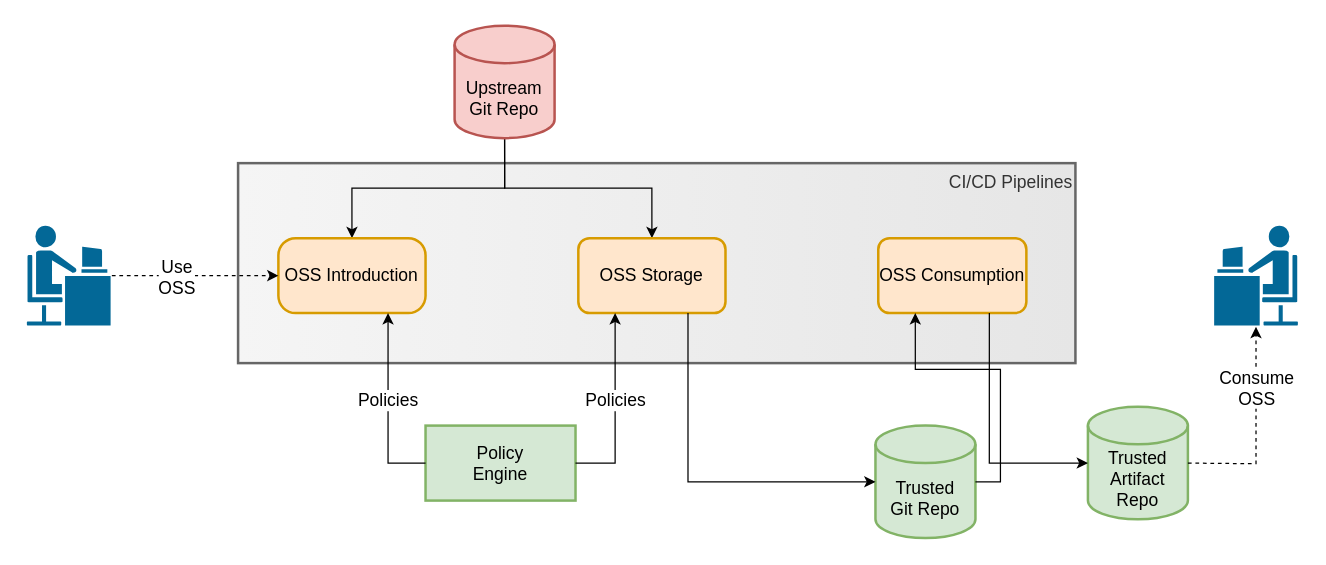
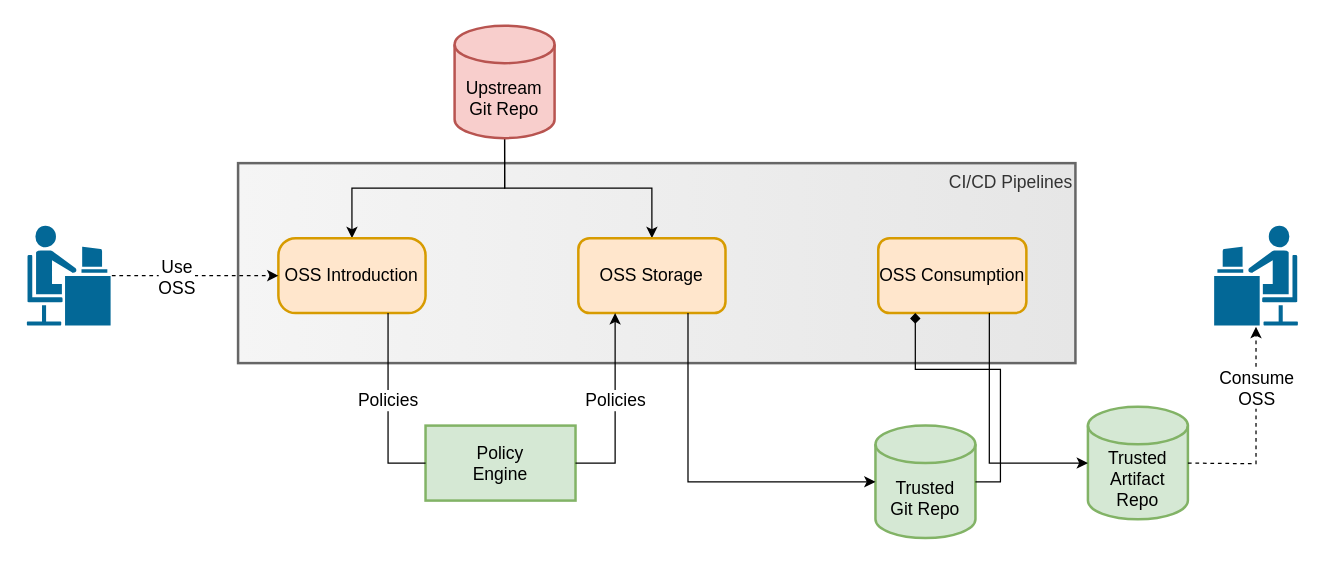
(388, 323) -> (388, 319)
(915, 323) -> (915, 324)
